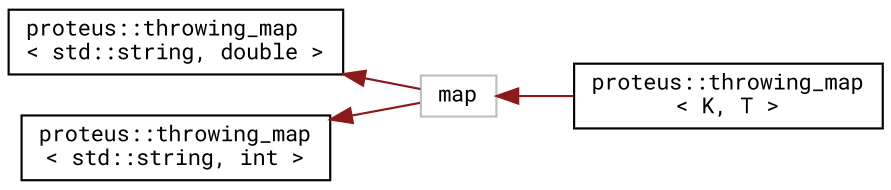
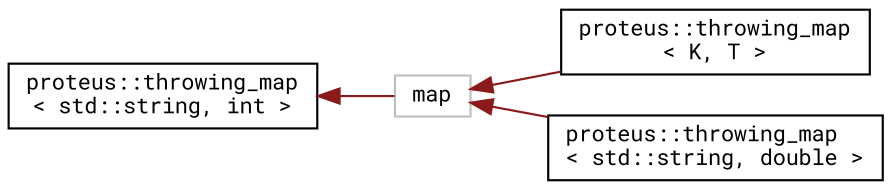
(393, 84) -> (520, 112)
